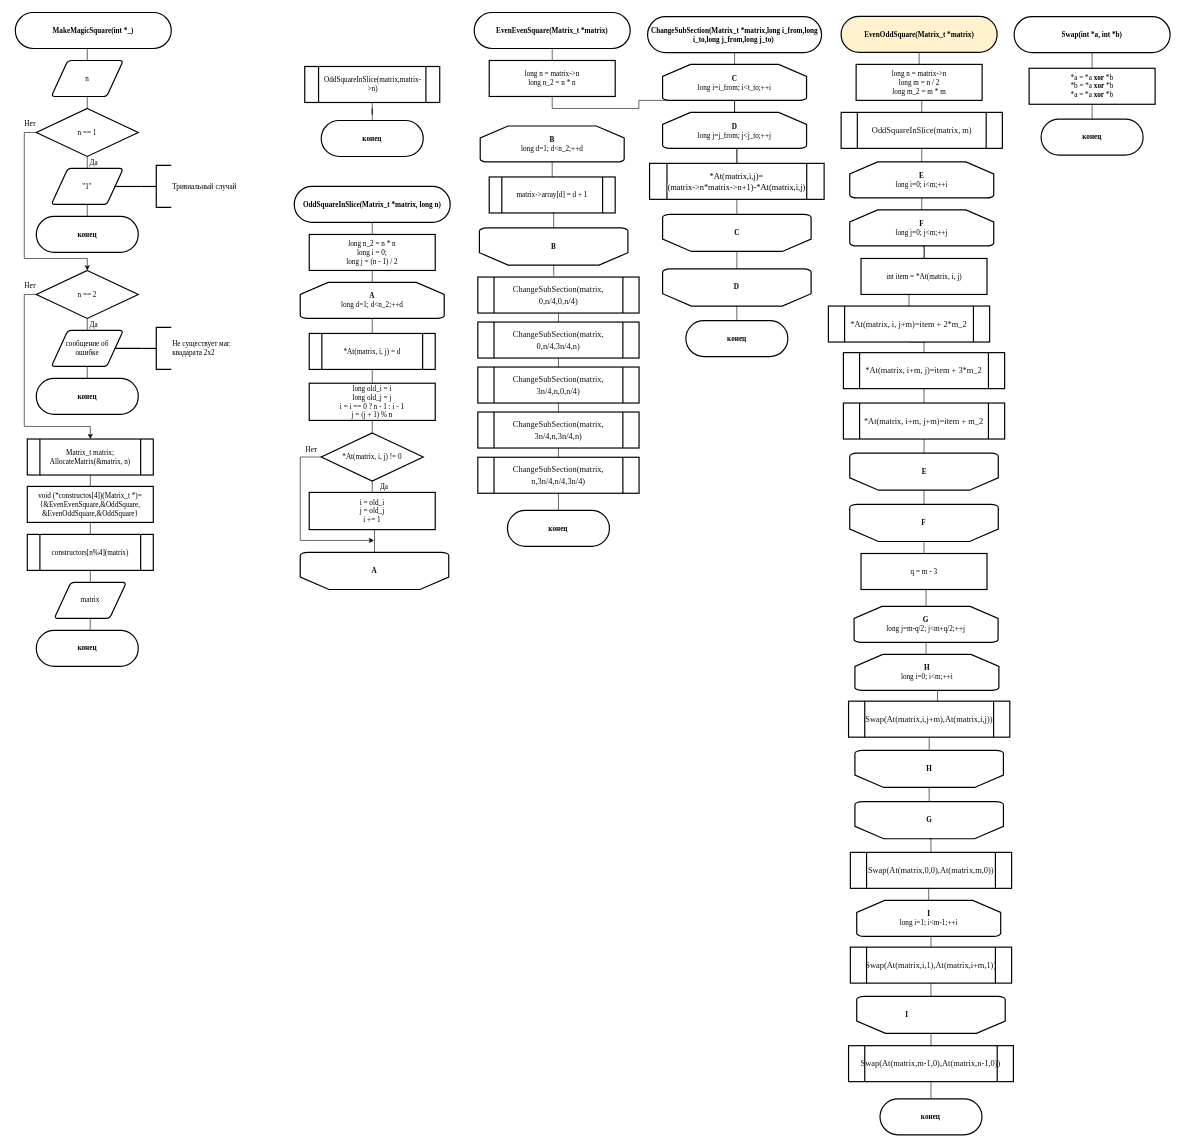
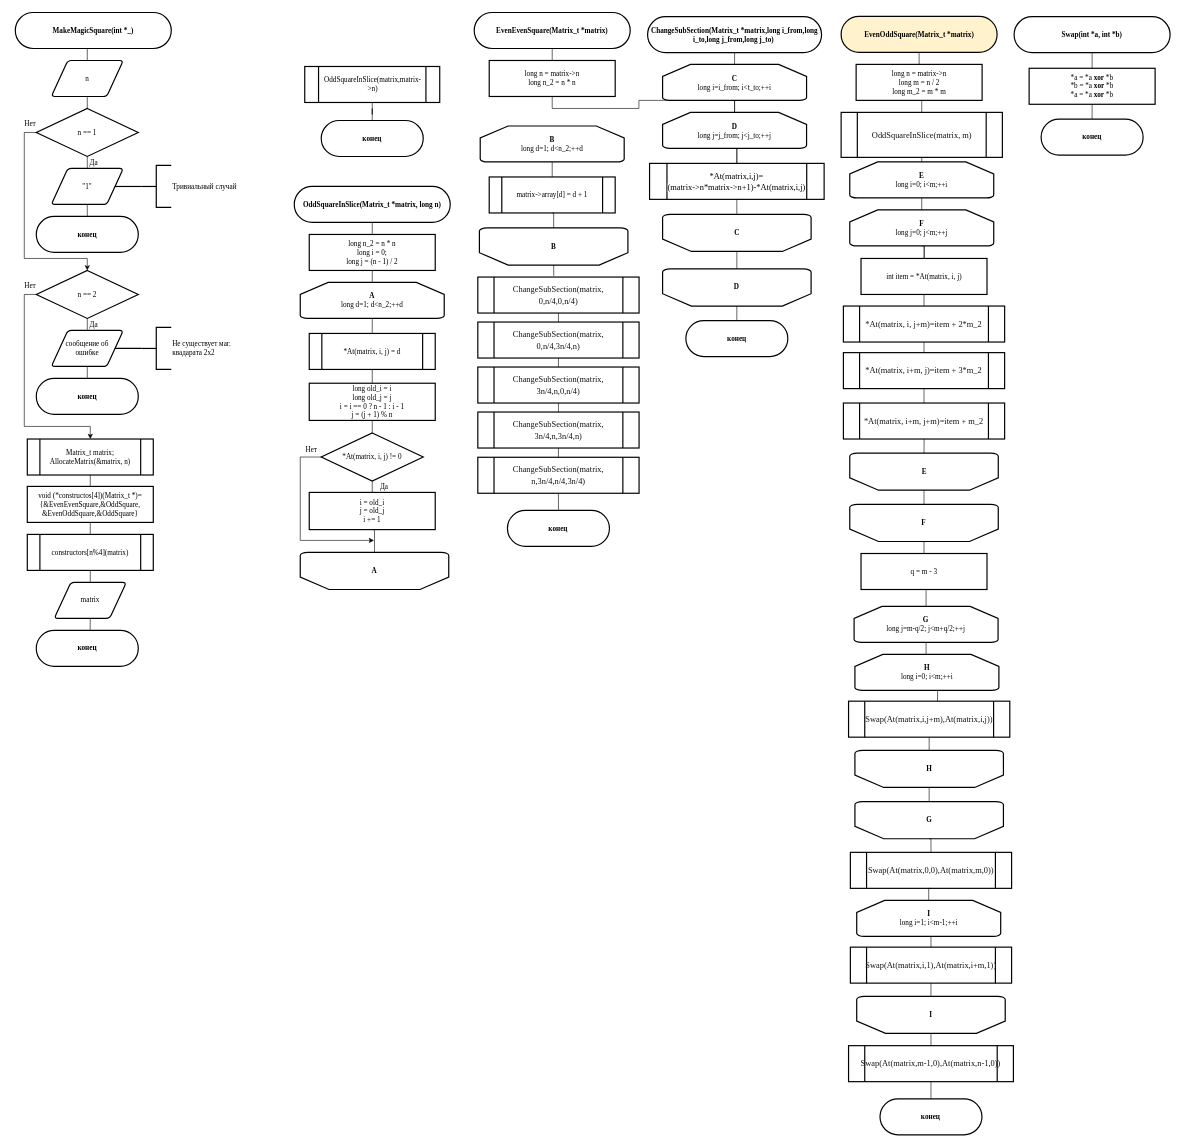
(922, 130) -> (922, 135)
(909, 324) -> (924, 324)
(907, 1015) -> (931, 1015)
